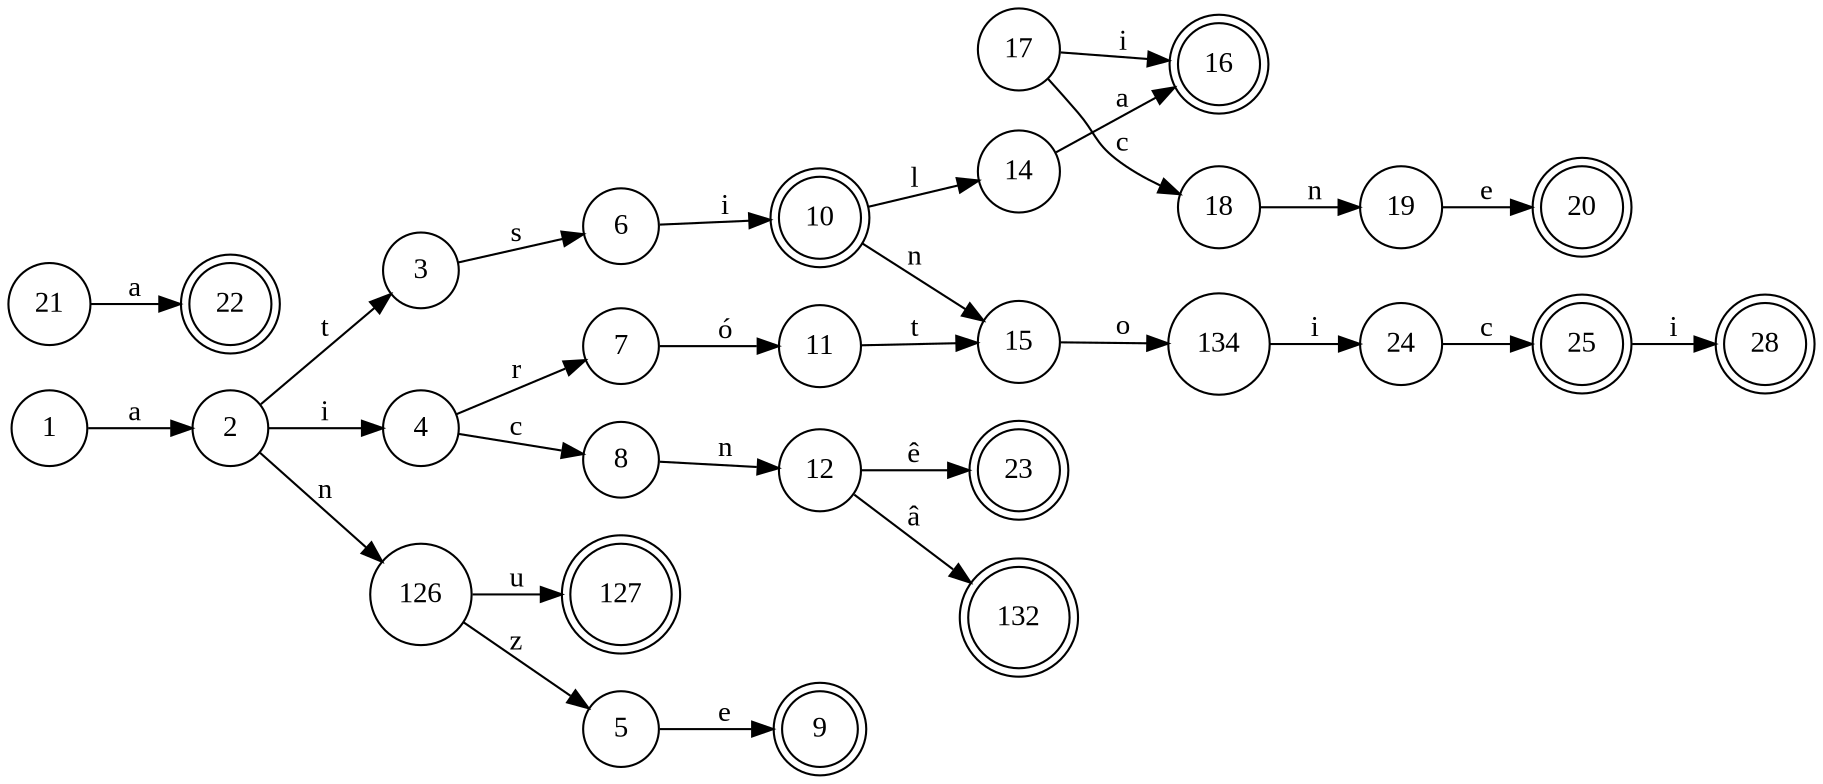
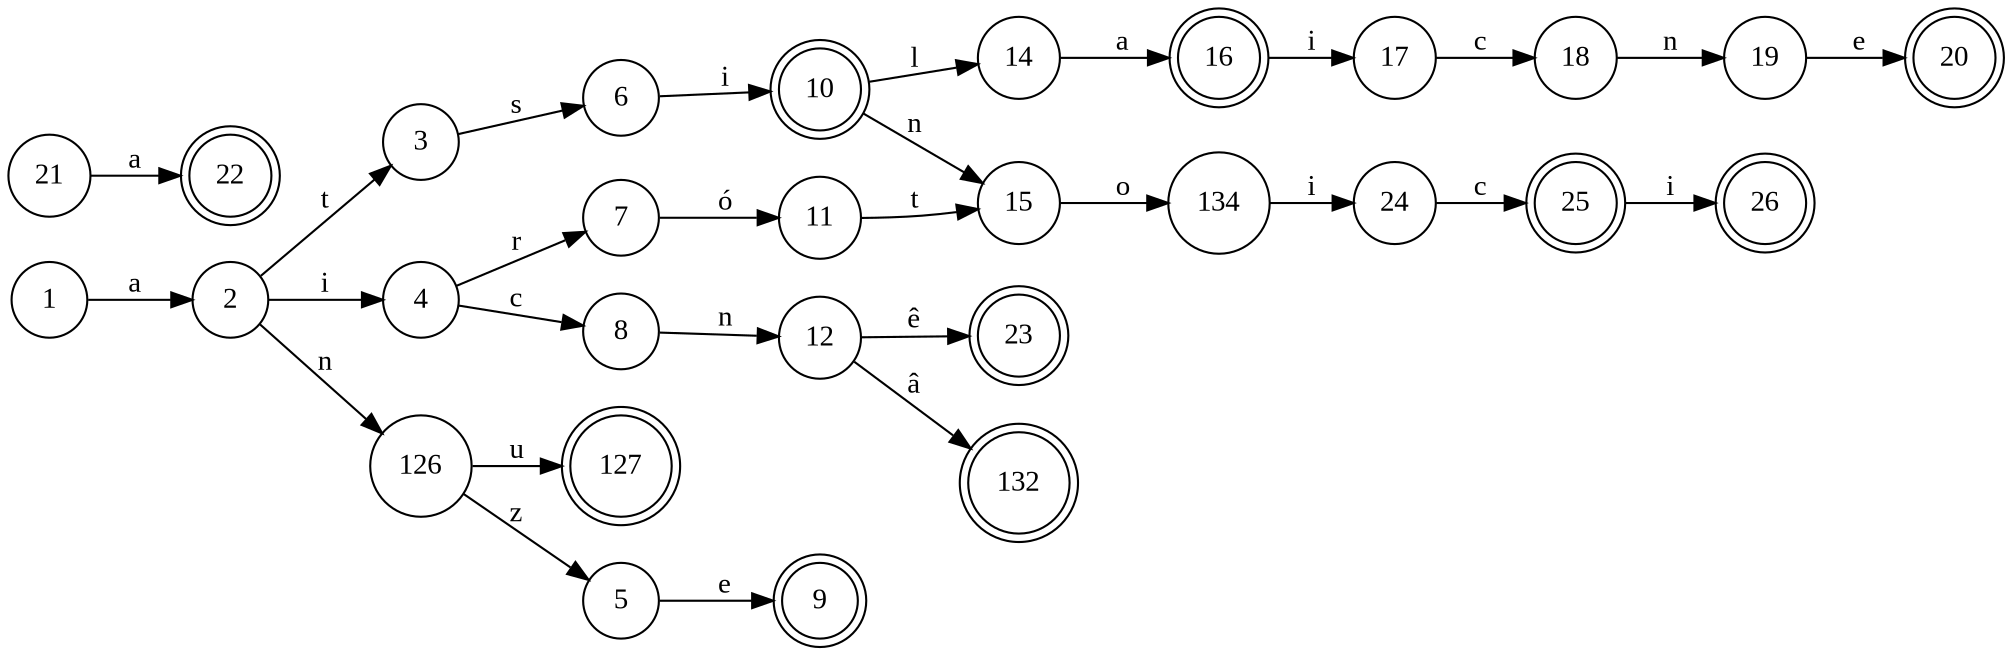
(1104, 56) -> (1300, 58)
(1765, 344) -> (1765, 203)
